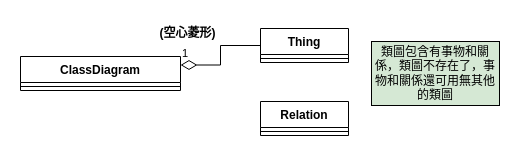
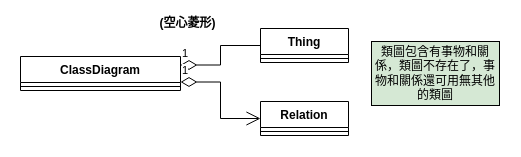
(188, 34) -> (188, 24)
none -> (221, 106)
